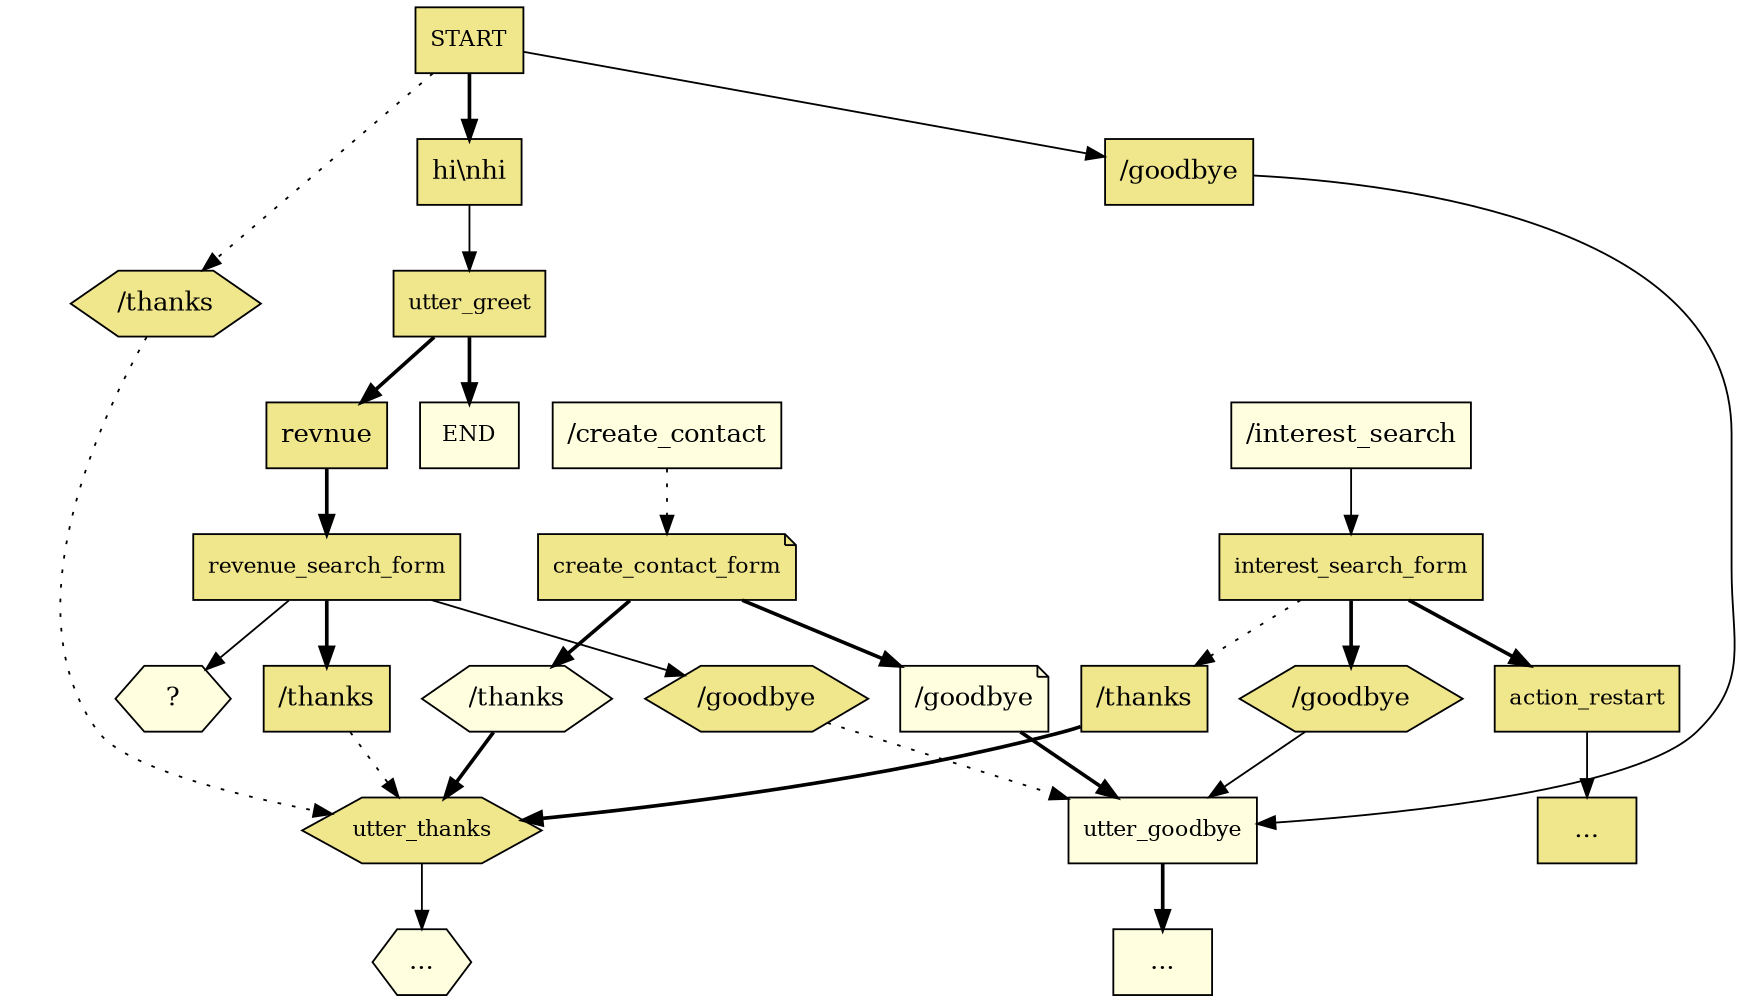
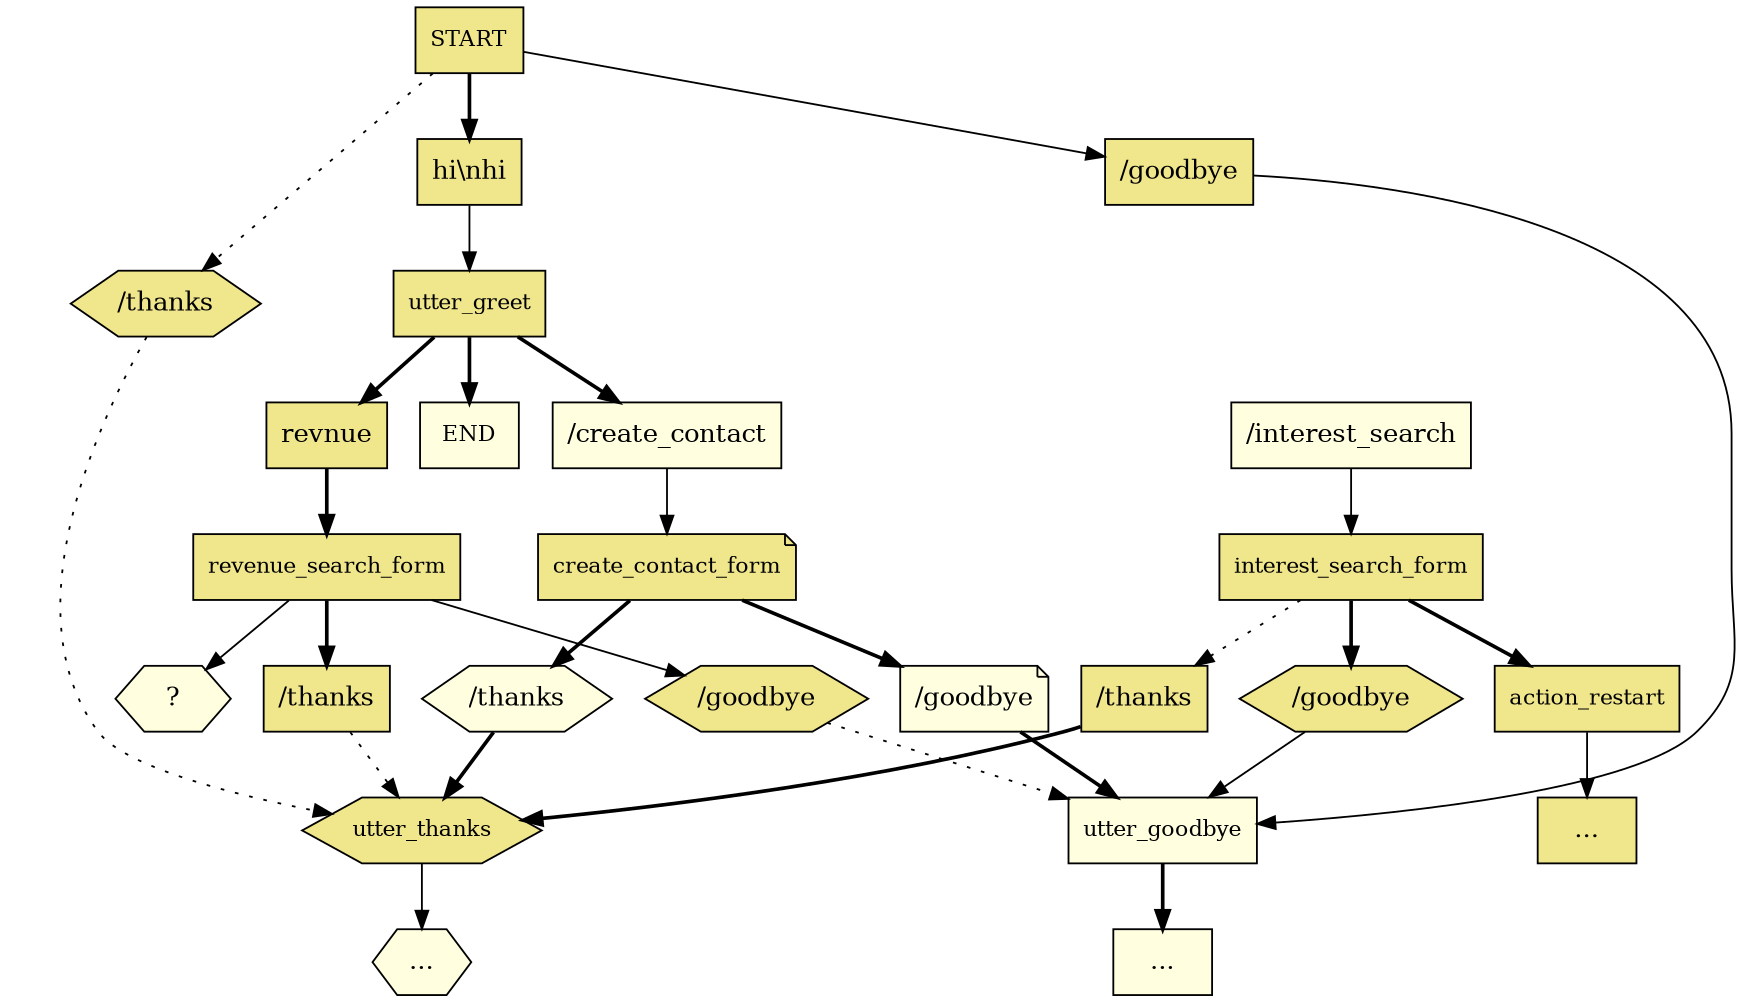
none -> (560, 364)
(667, 492) -> (667, 492)
